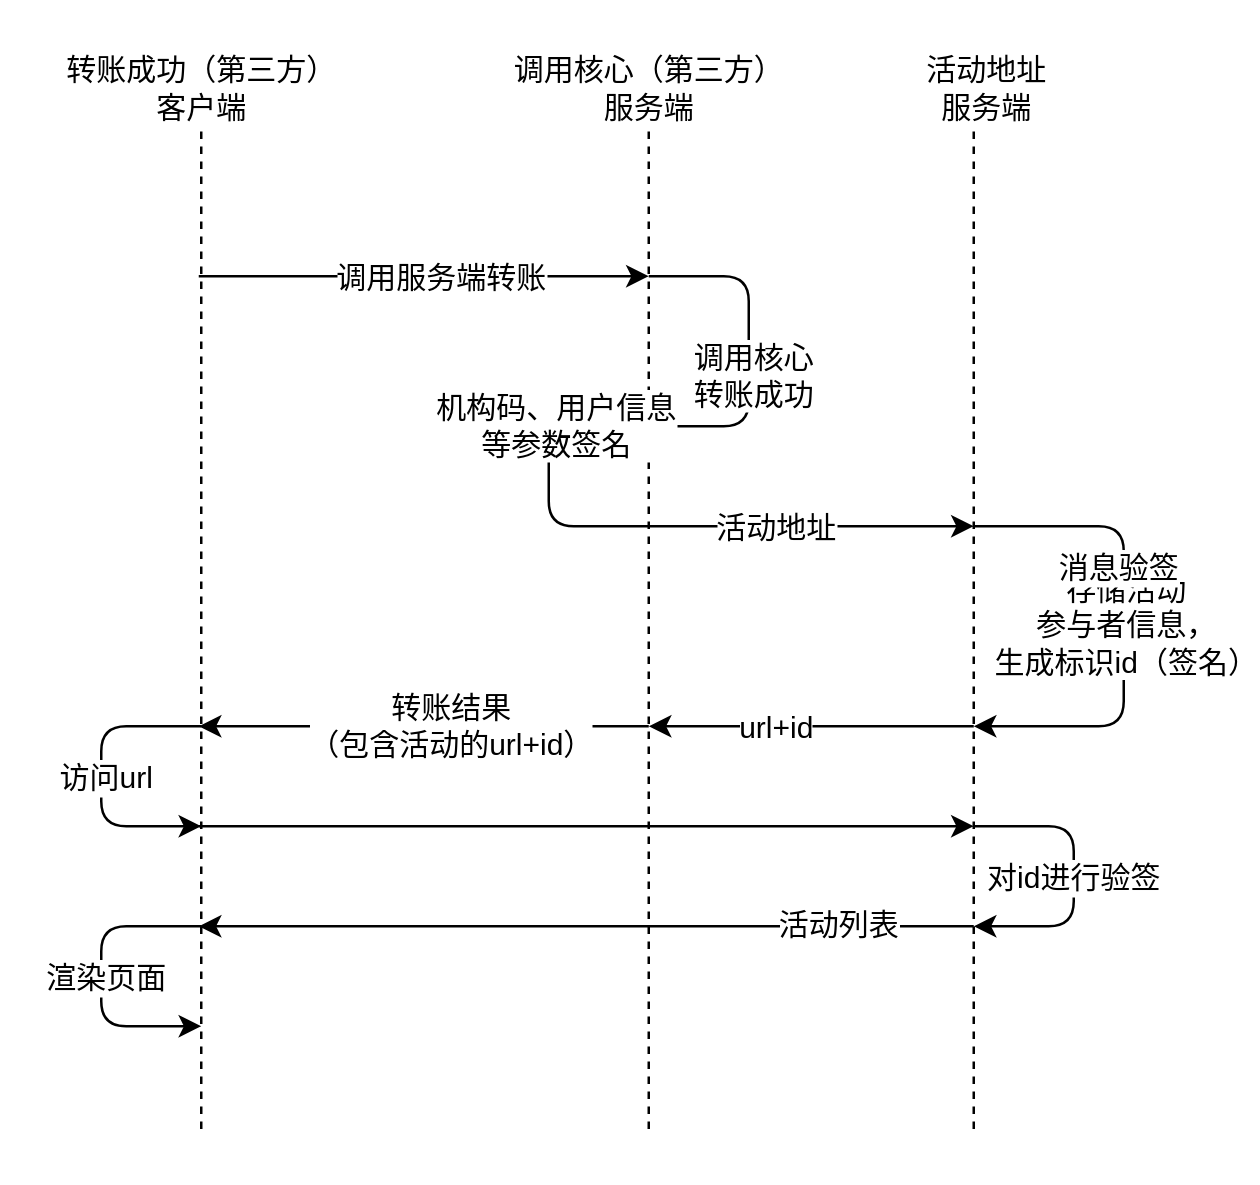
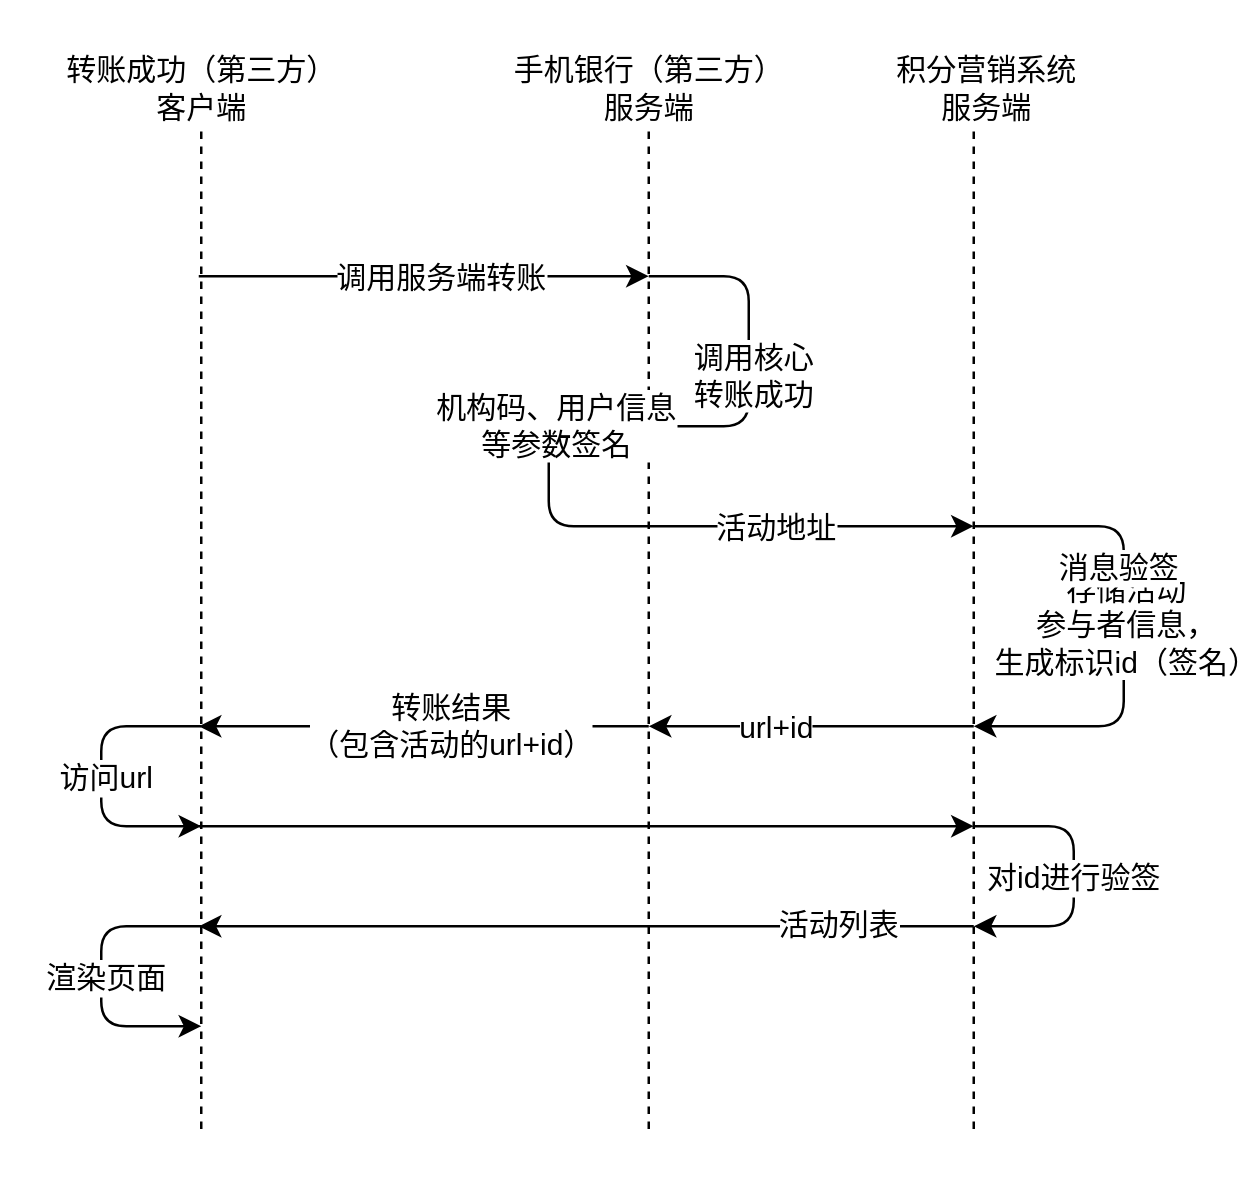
(650, 89) -> (650, 89)
(988, 89) -> (988, 89)
